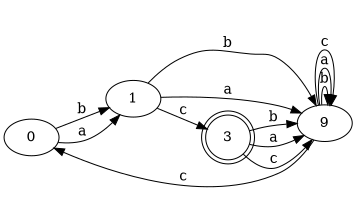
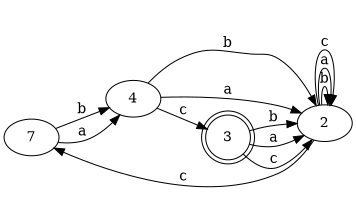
(133, 99) -> (133, 99)
(325, 123) -> (325, 123)
(32, 137) -> (32, 137)
